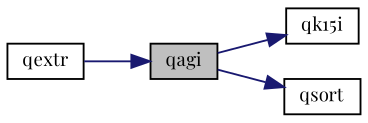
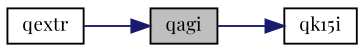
(322, 97) -> none
